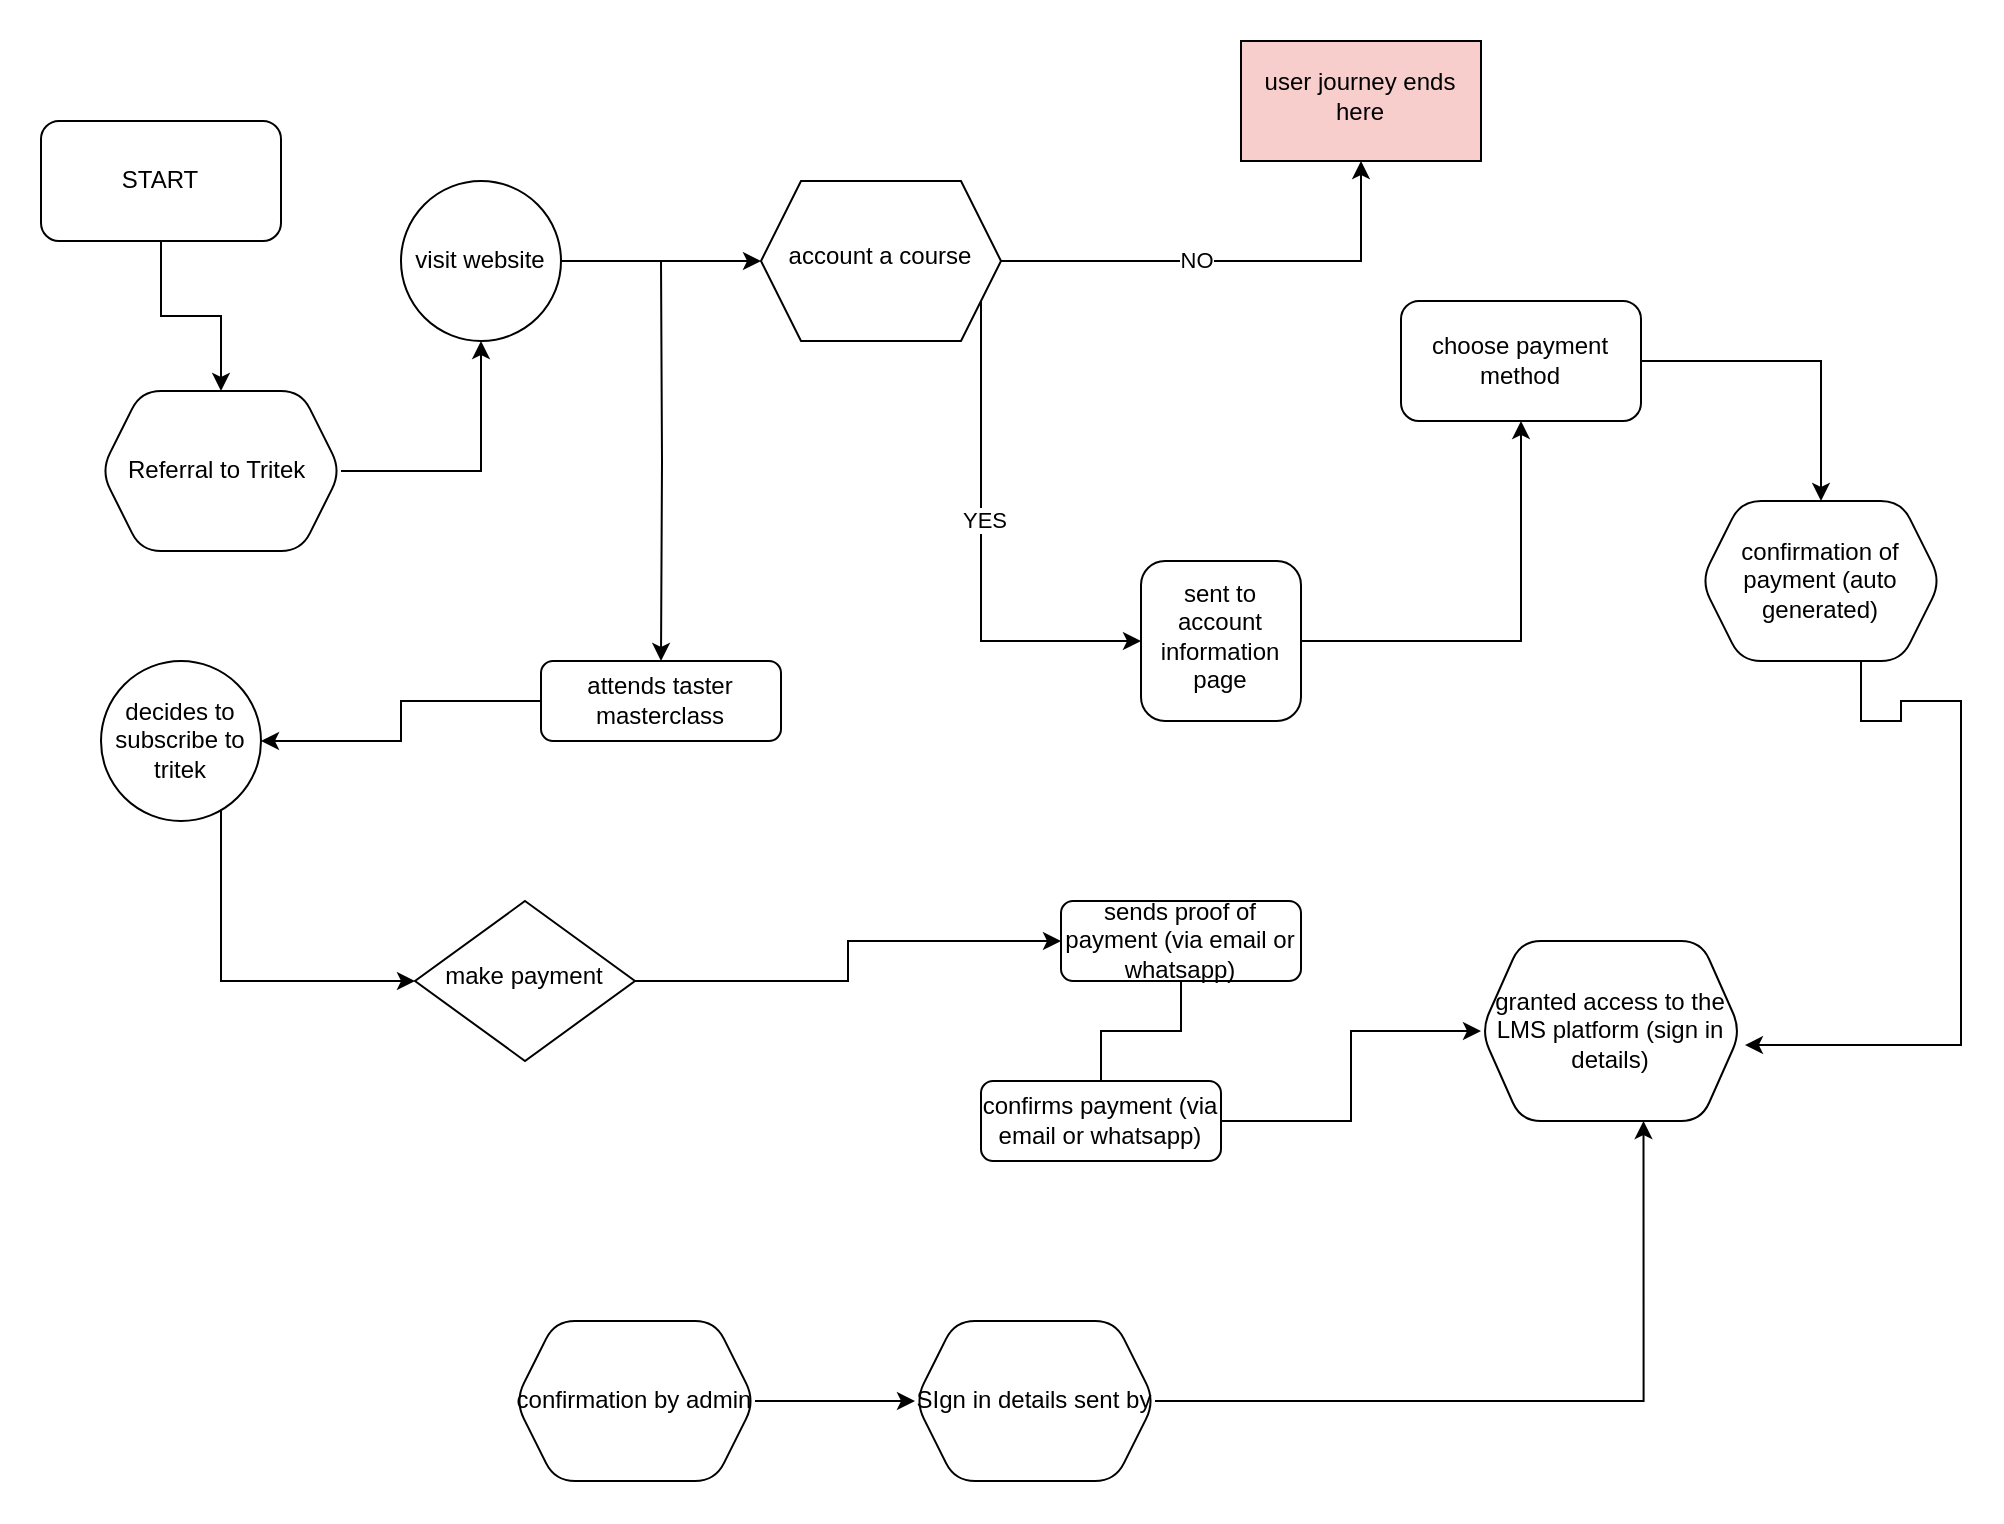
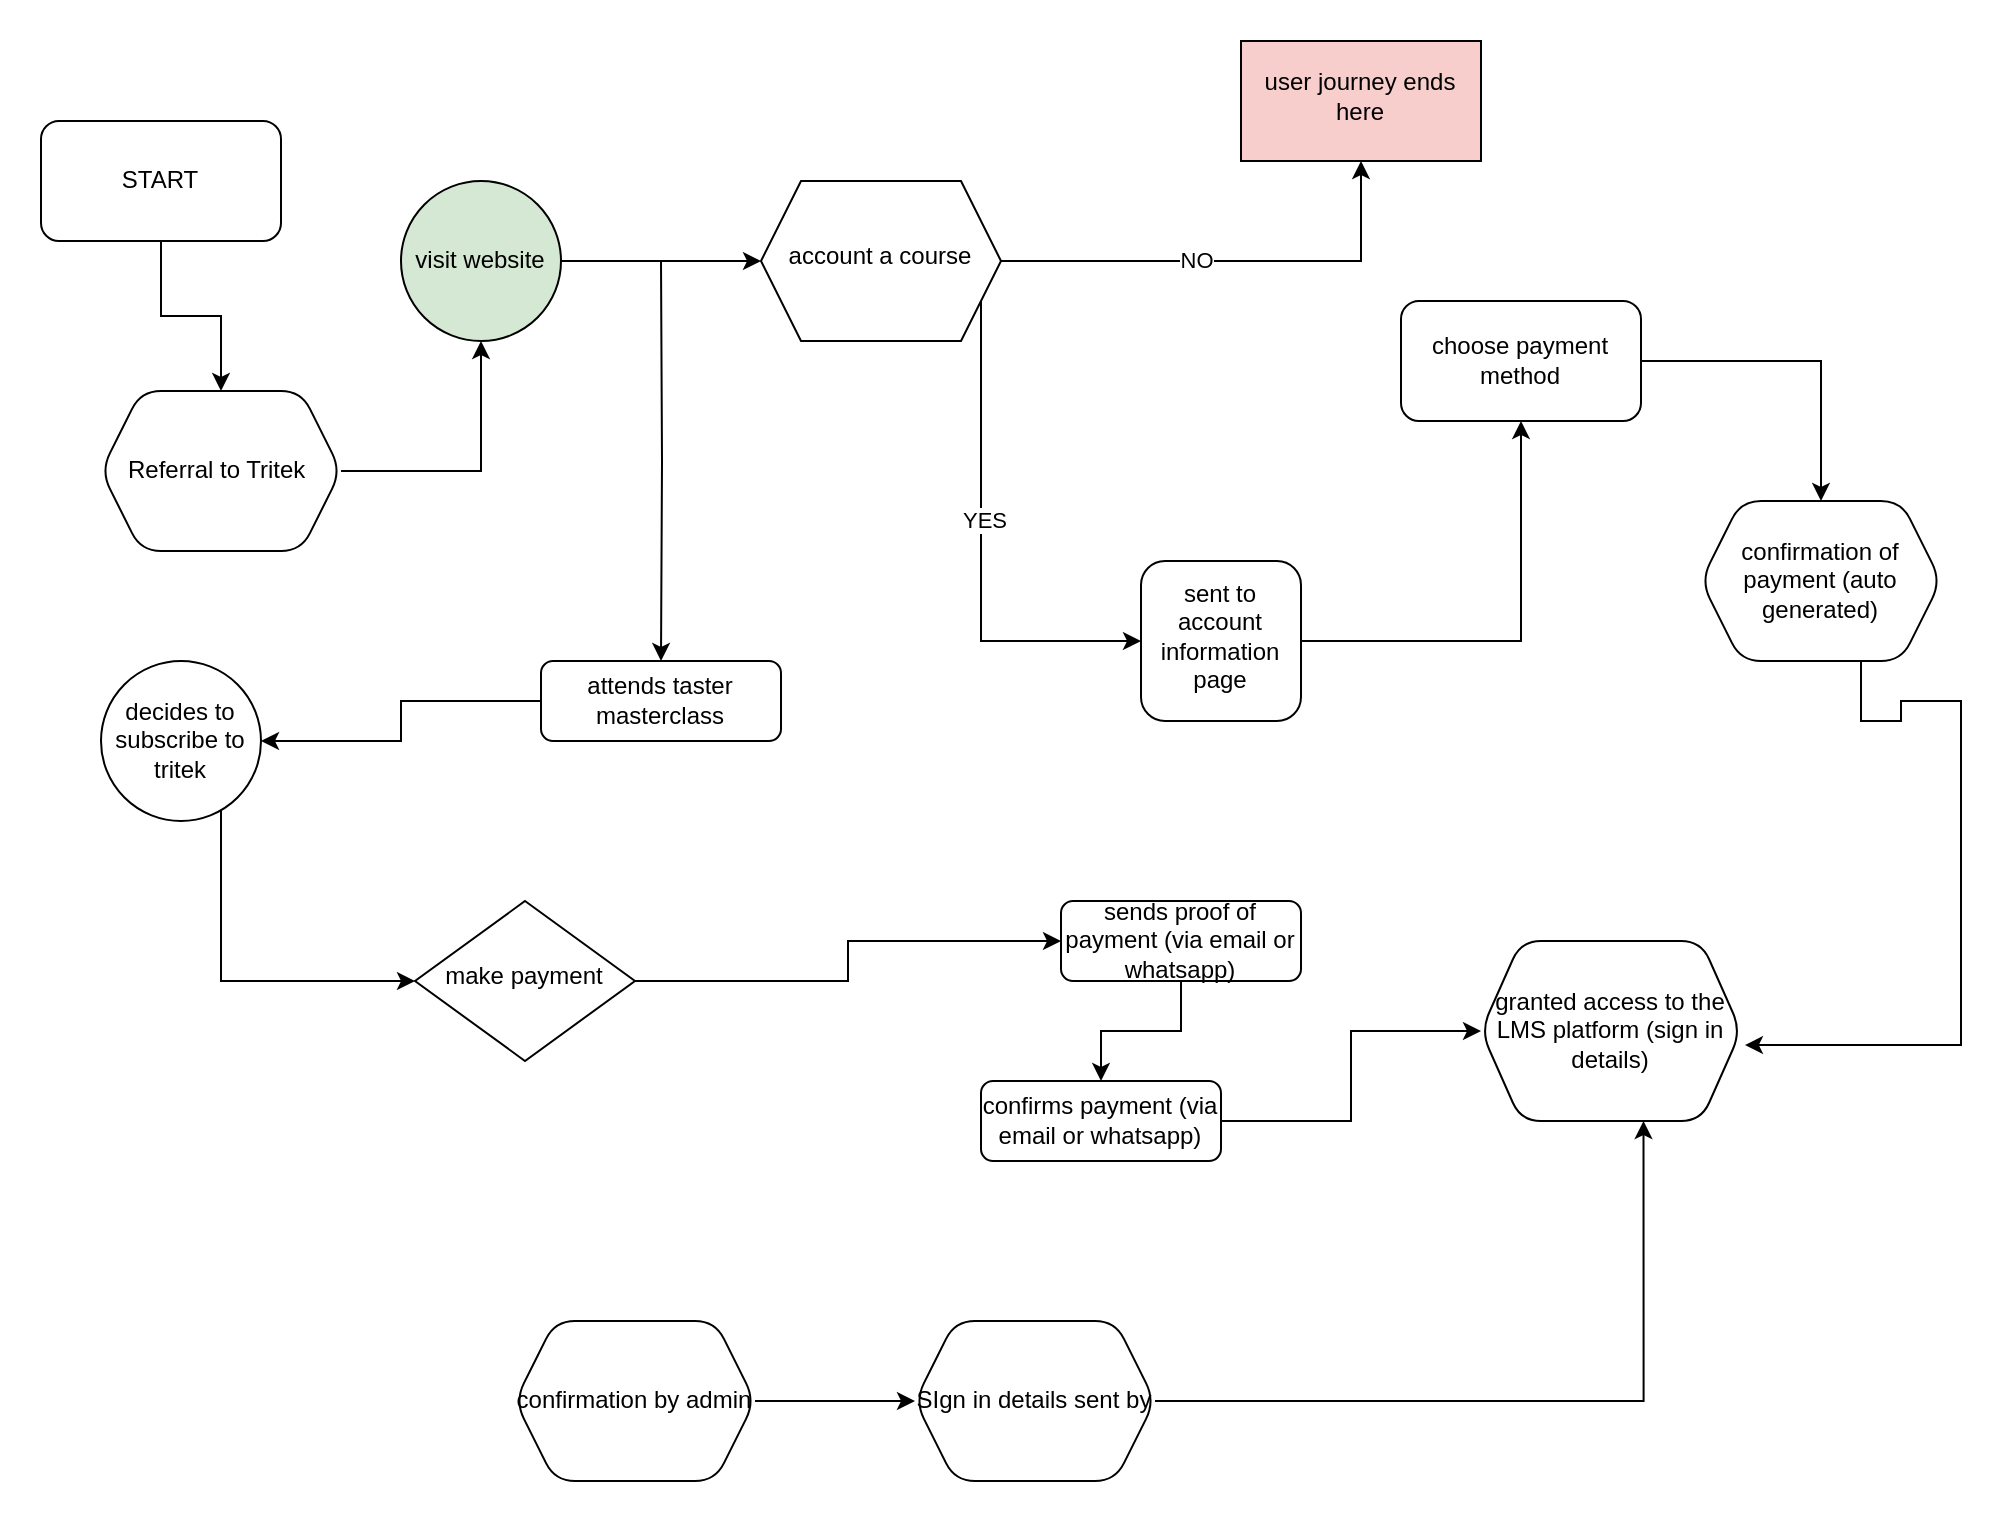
(481, 261) -> (481, 261)
(1101, 1071) -> (1101, 1066)
